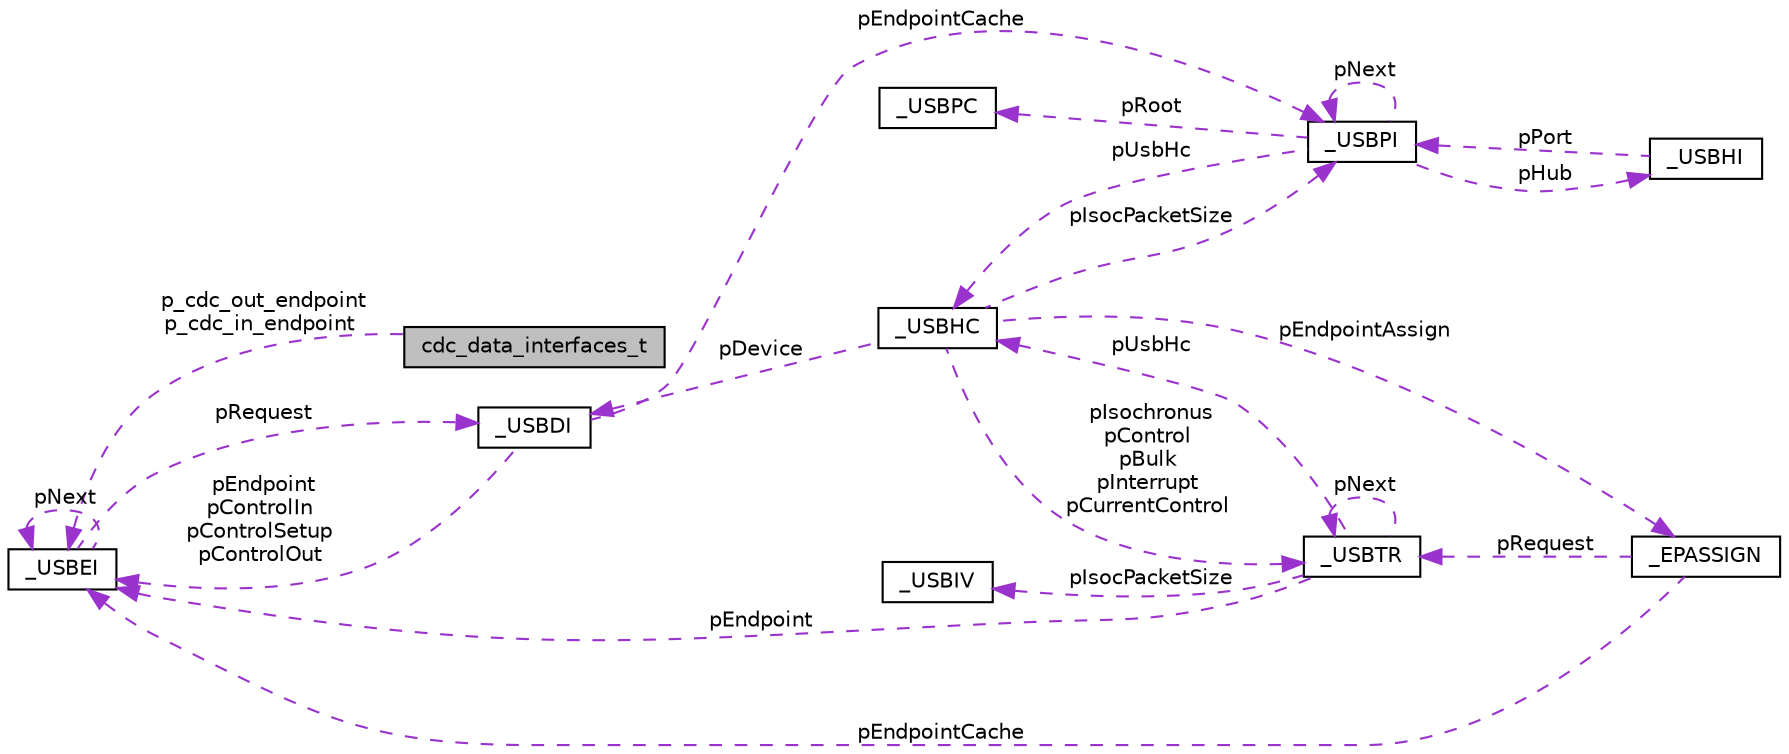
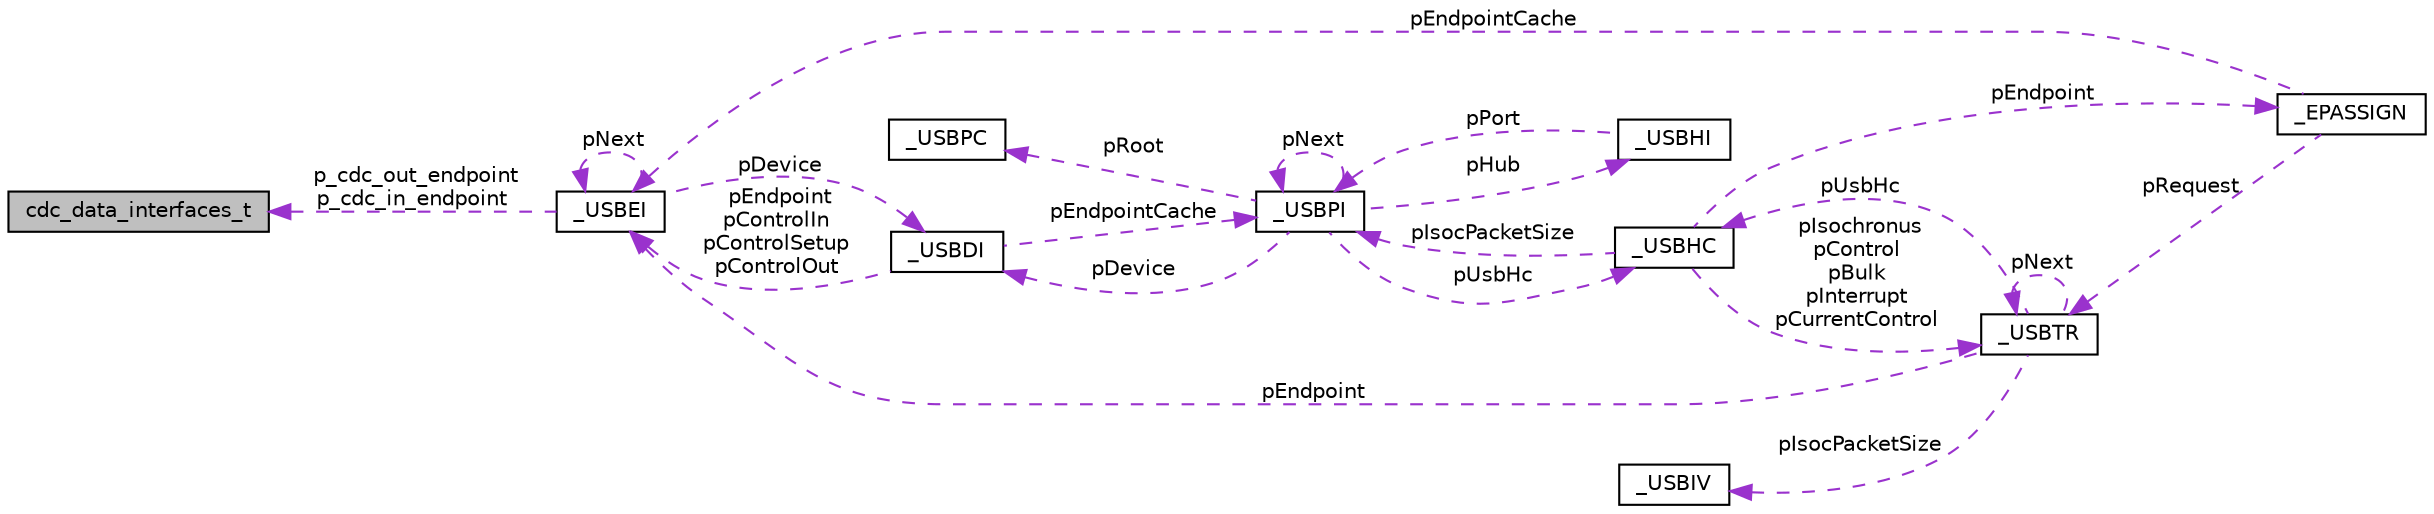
(1362, 331) -> (2039, 94)
(198, 370) -> (424, 212)
(745, 376) -> (1165, 292)
(260, 414) -> (777, 166)
